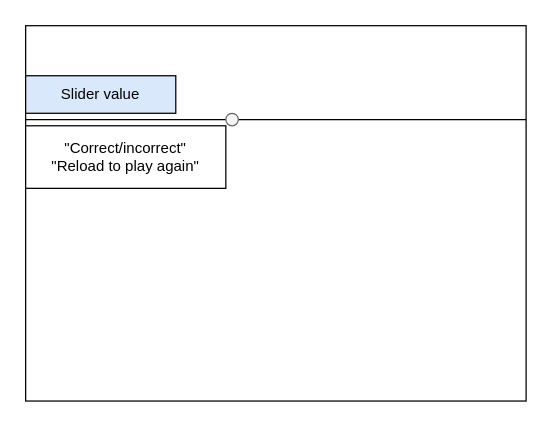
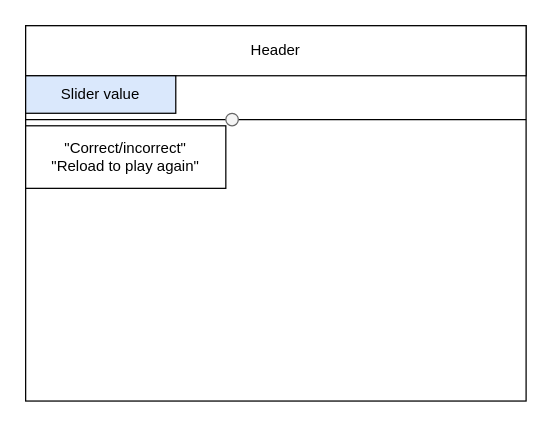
none -> (276, 51)
